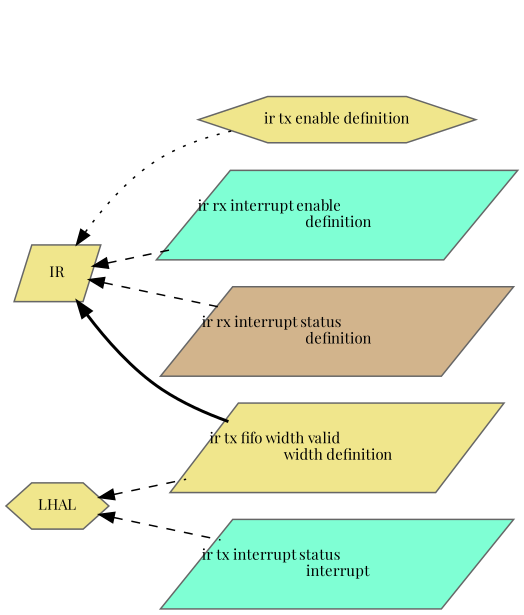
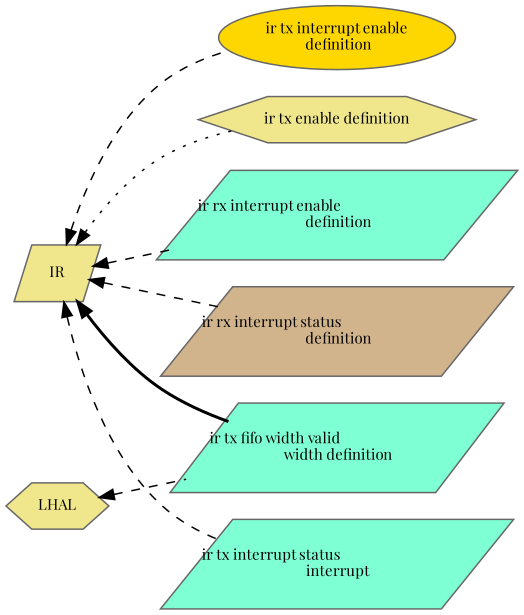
none -> (337, 38)
(337, 448) -> (337, 448)
(167, 529) -> (117, 448)
